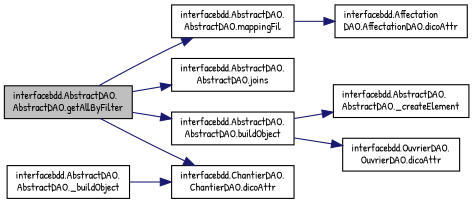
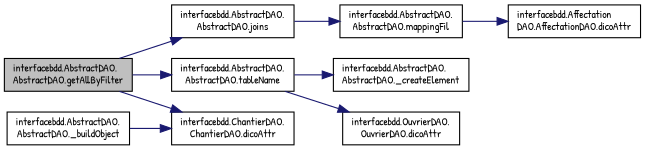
(140, 63) -> (312, 21)
(233, 128) -> (233, 75)
